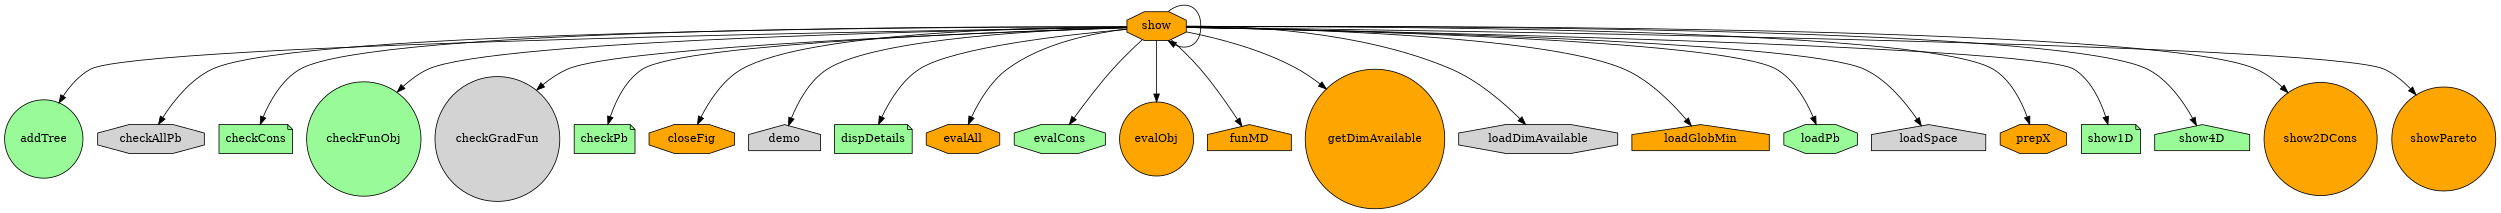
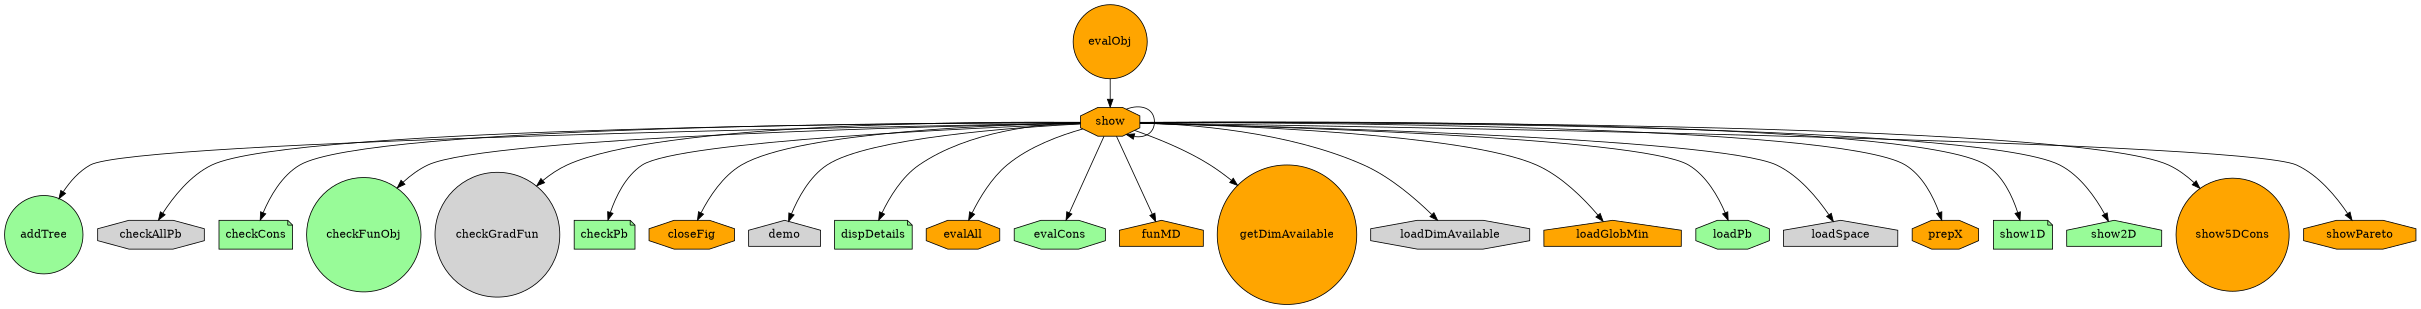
(1157, 67) -> (1110, 89)
(2202, 139) -> (2114, 235)
(2321, 139) -> (2233, 235)
(2444, 139) -> (2360, 235)
